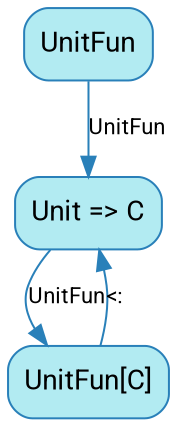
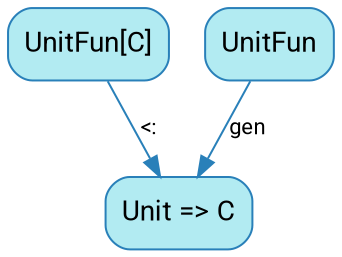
(128, 129) -> (248, 129)
(28, 287) -> none
